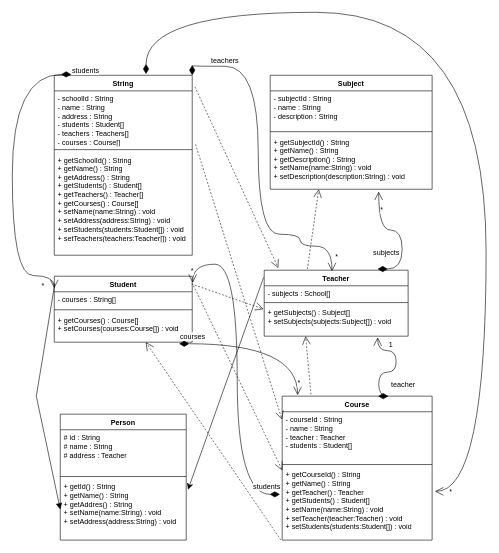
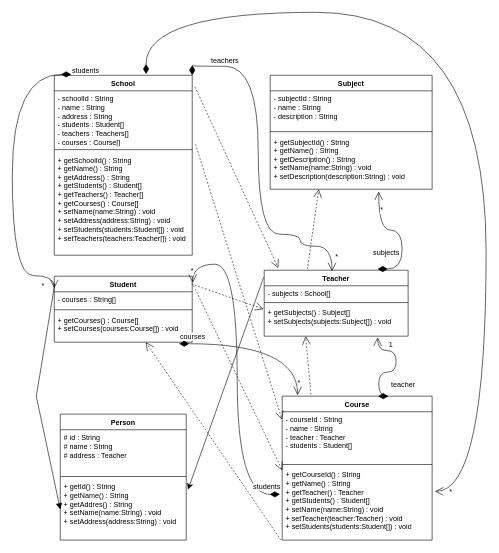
(123, 84) -> (123, 84)
